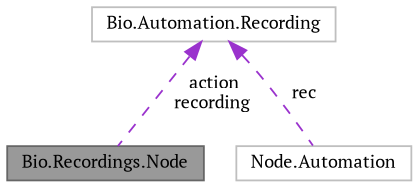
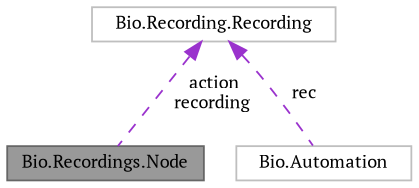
(214, 24) -> (214, 24)
(324, 163) -> (324, 163)
